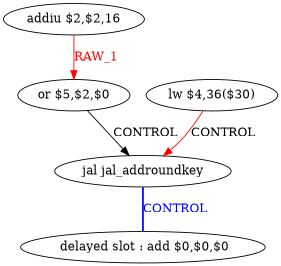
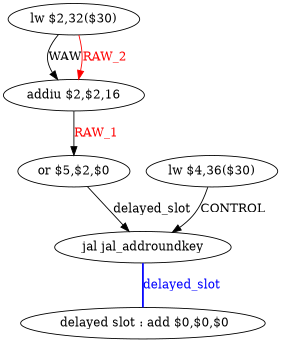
none -> (74, 19)
(74, 53) -> (74, 129)
(188, 132) -> (197, 210)
(146, 133) -> (152, 209)
(175, 209) -> (182, 285)
